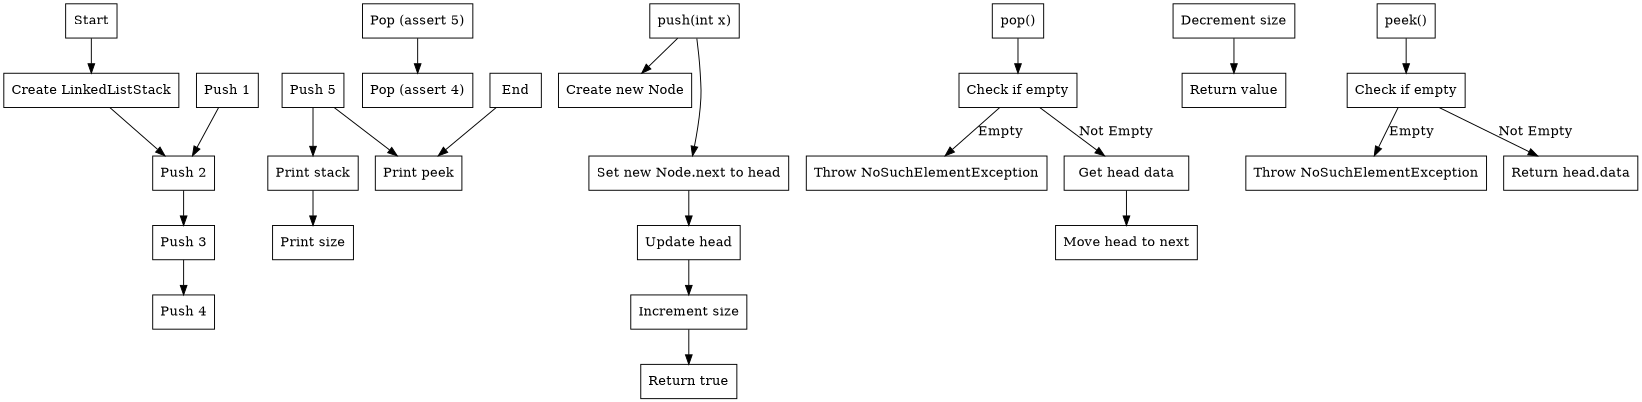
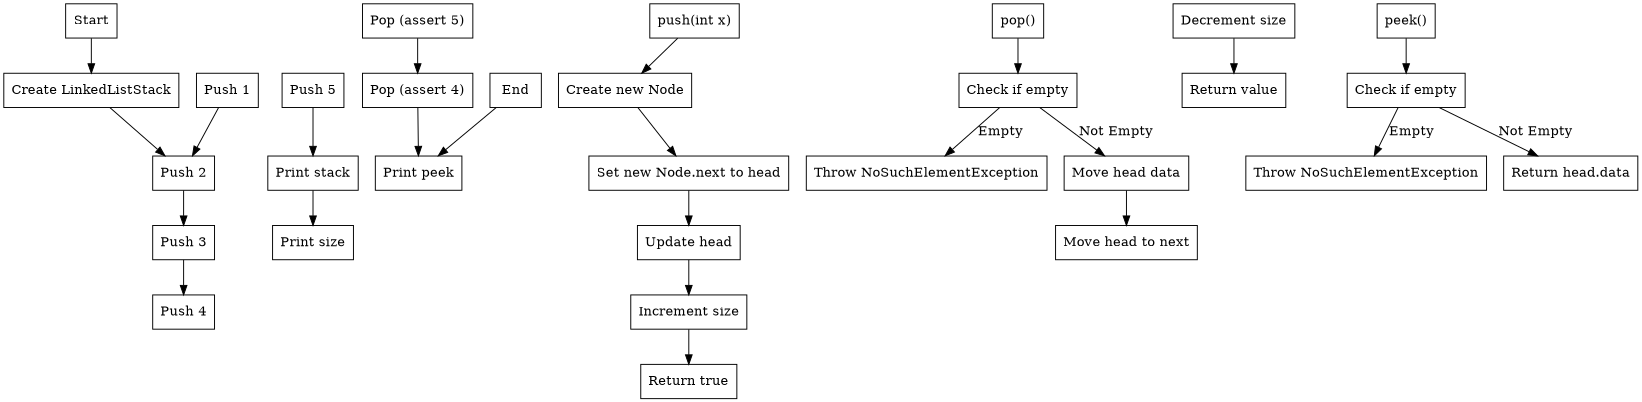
(701, 92) -> (654, 128)
(362, 129) -> (418, 127)
(1126, 173) -> (1126, 173)
